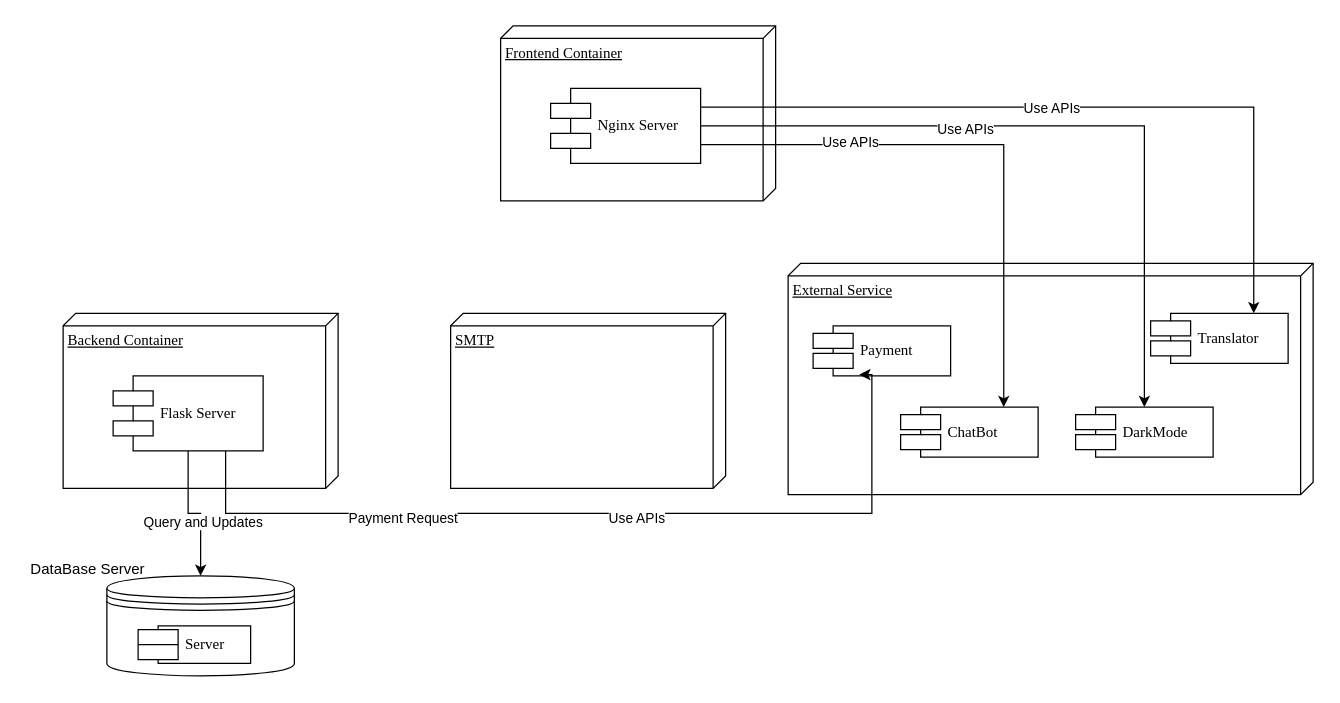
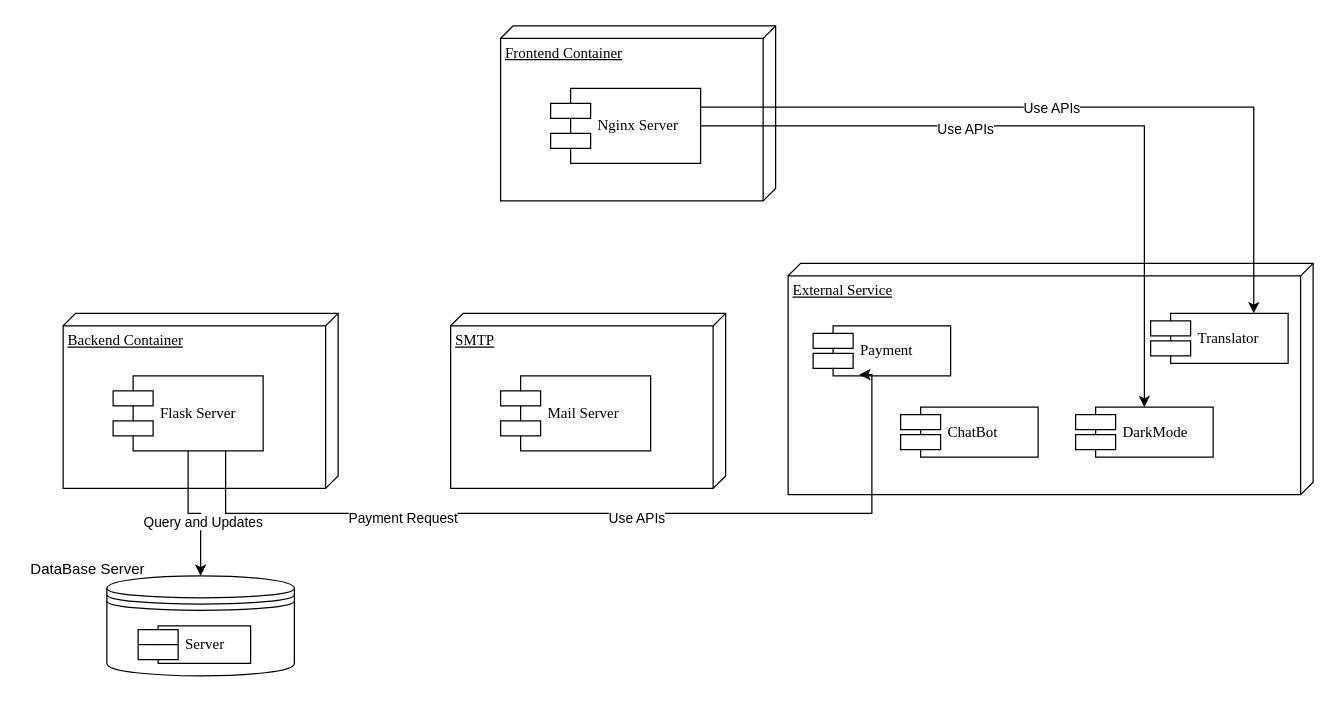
(979, 144) -> none
none -> (576, 413)
